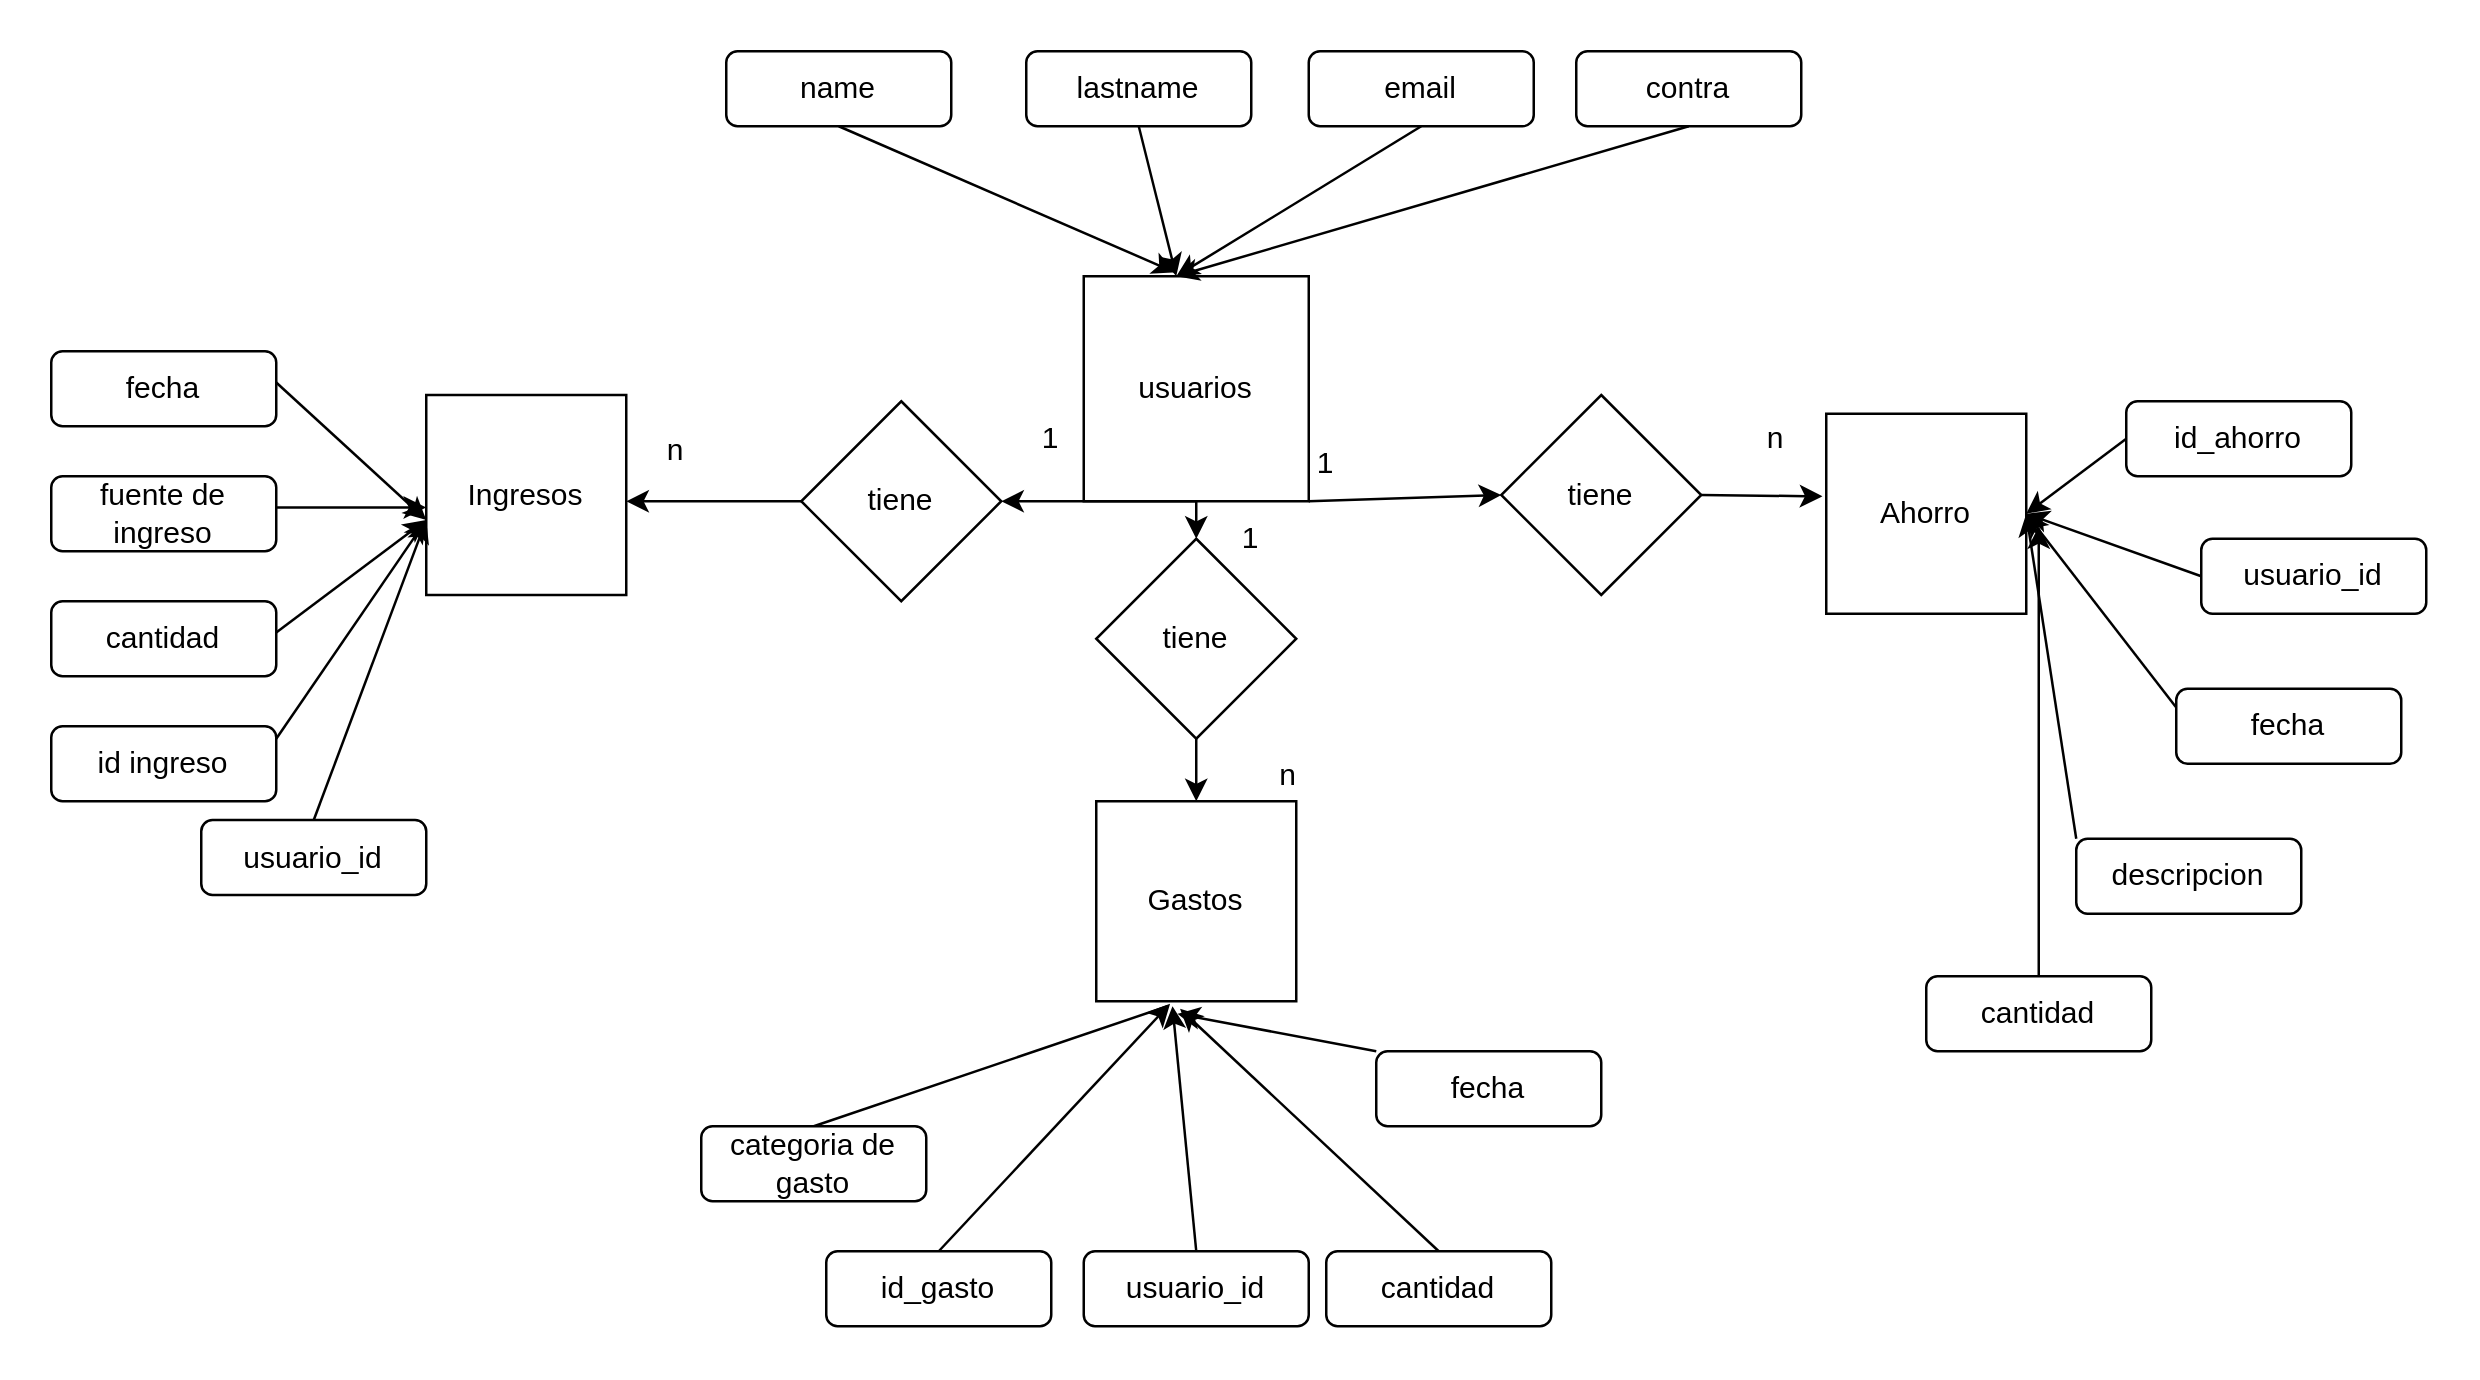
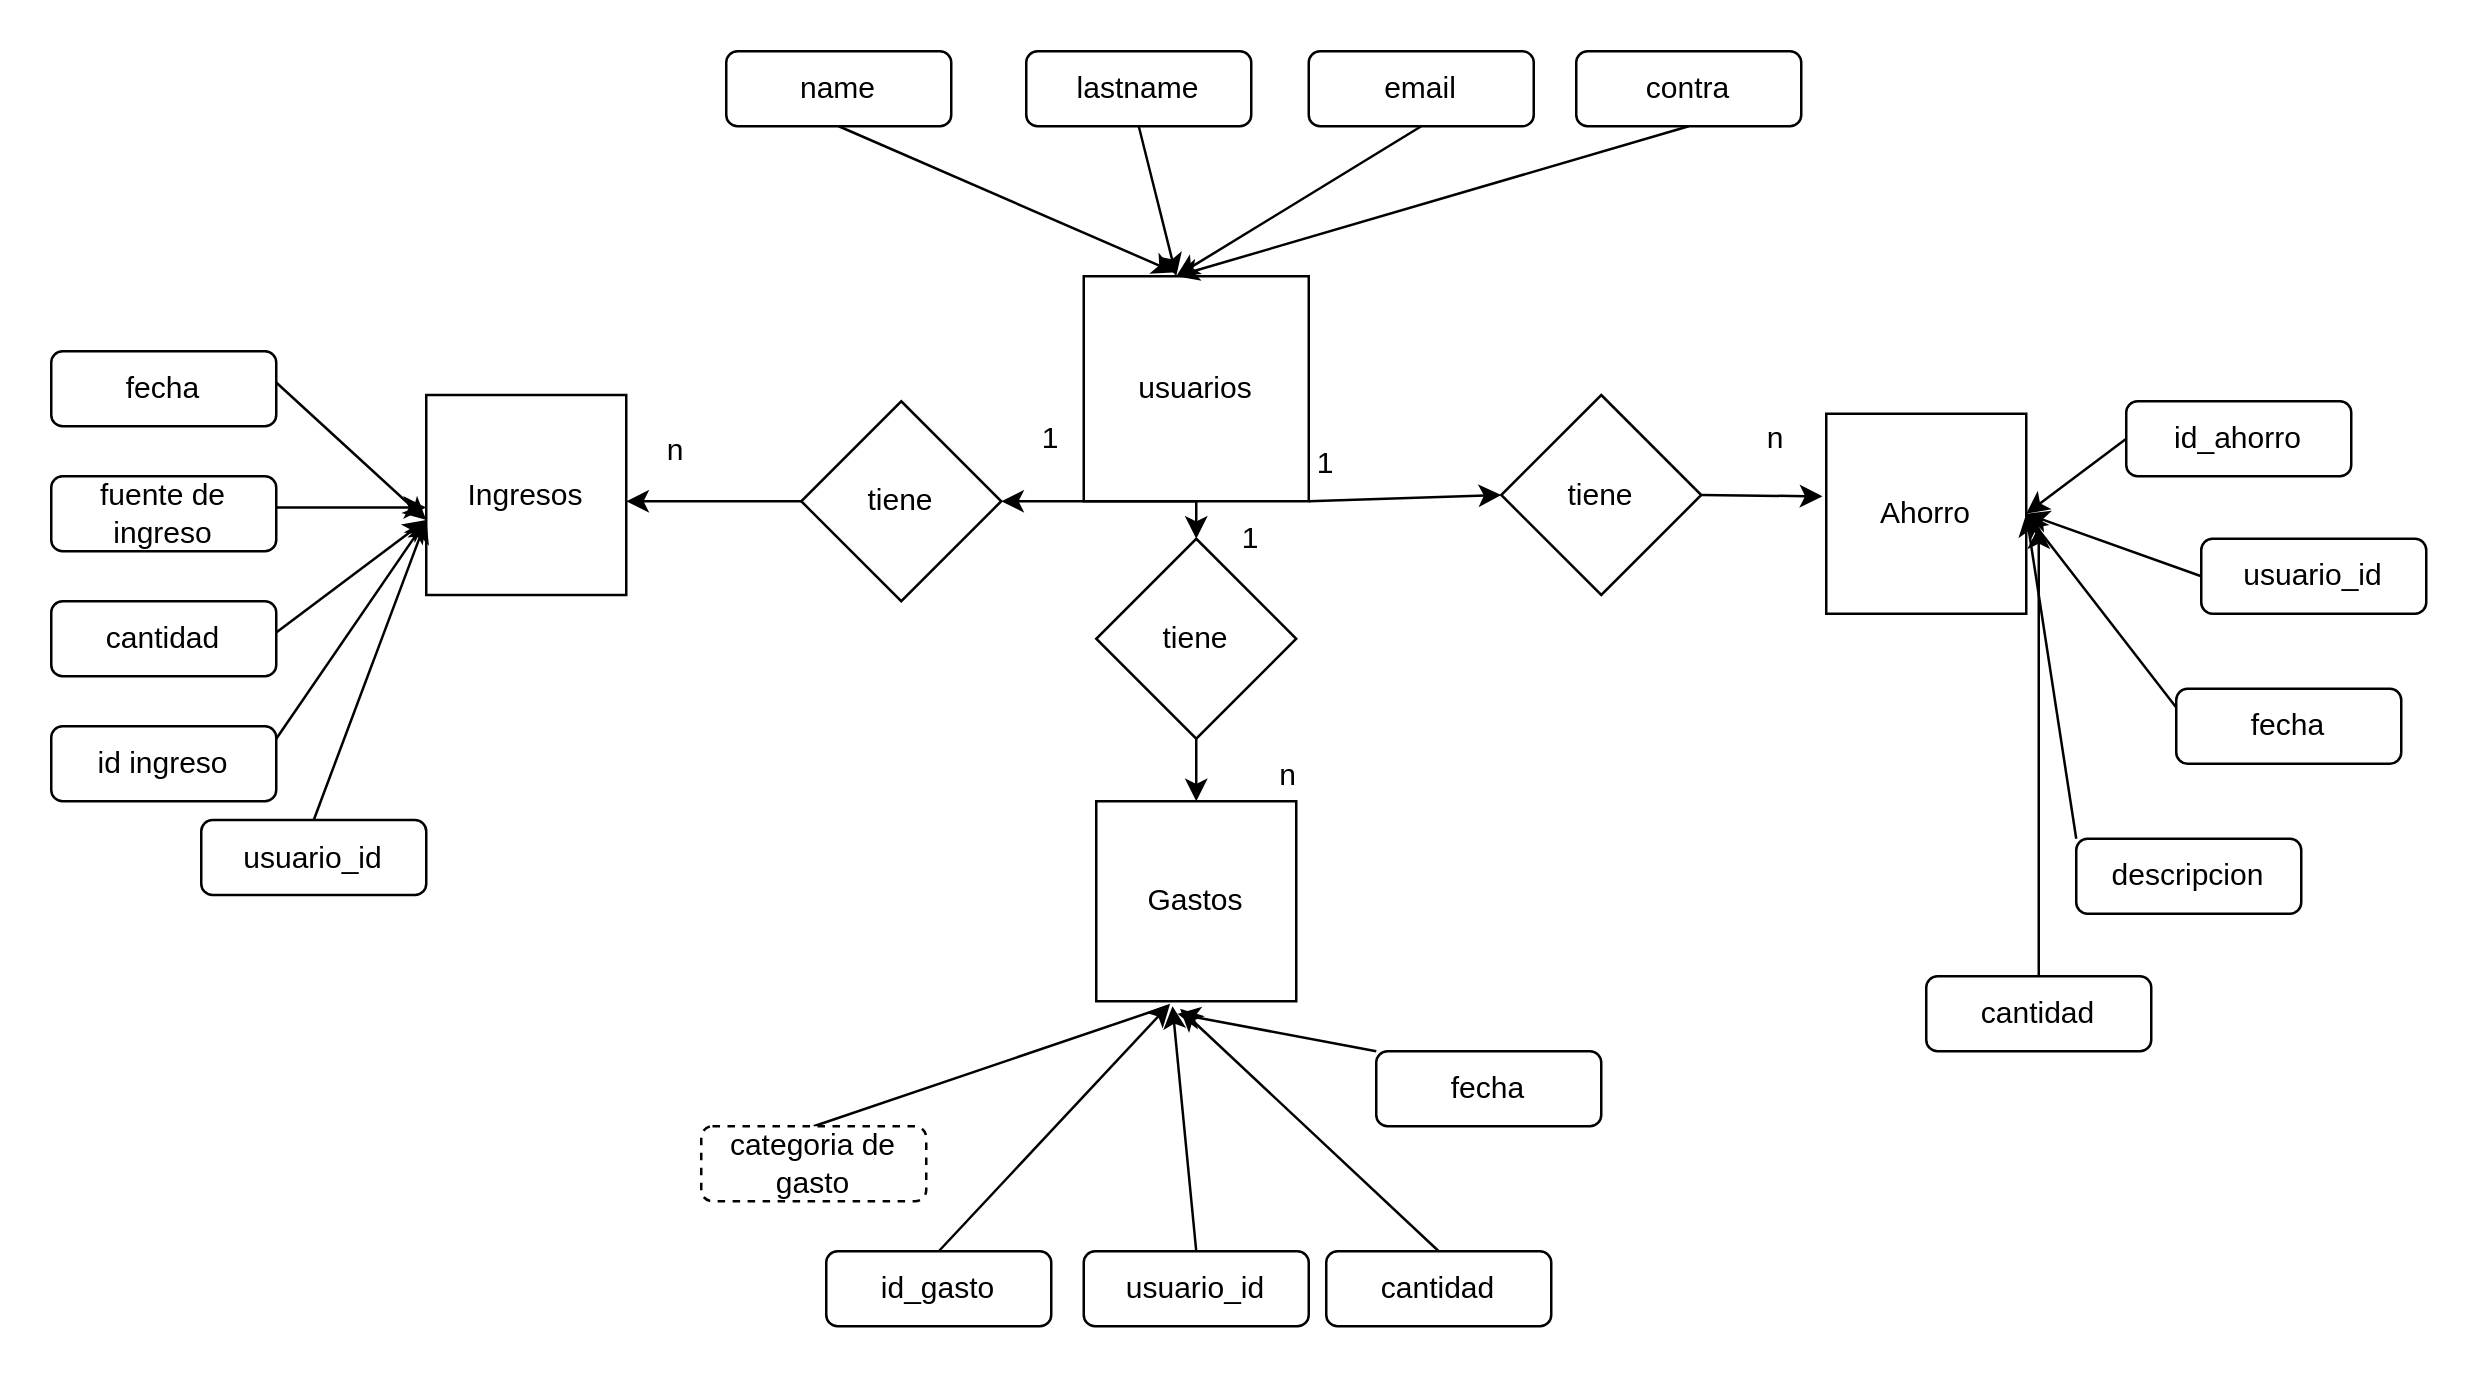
(814, 1164) -> (814, 1164)
